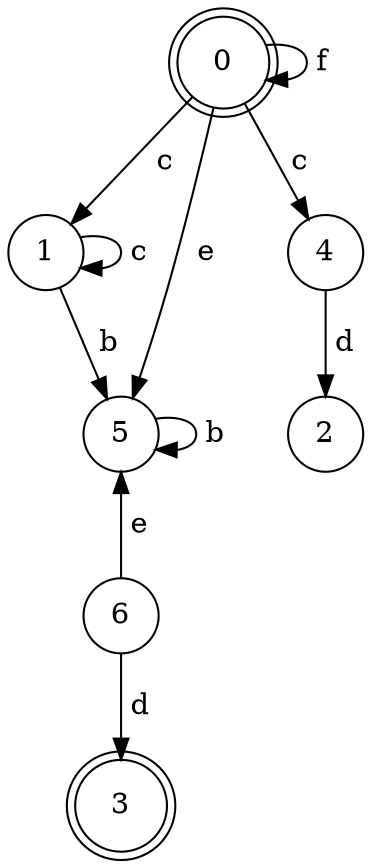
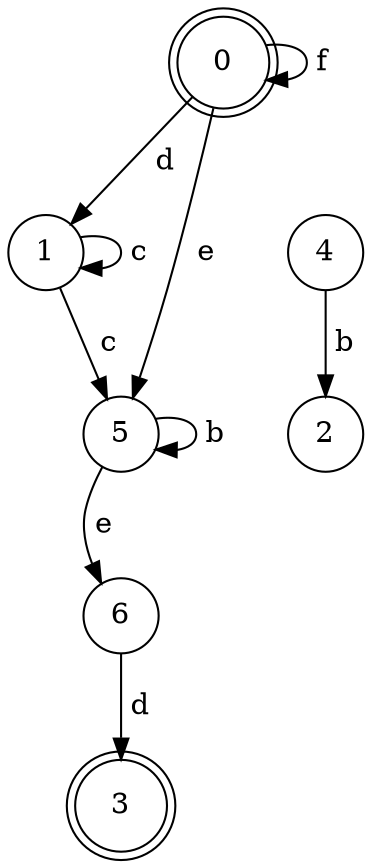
(272, 152) -> none
(161, 162) -> (161, 162)
(104, 343) -> (104, 343)
(340, 343) -> (340, 343)
(121, 536) -> (85, 514)
